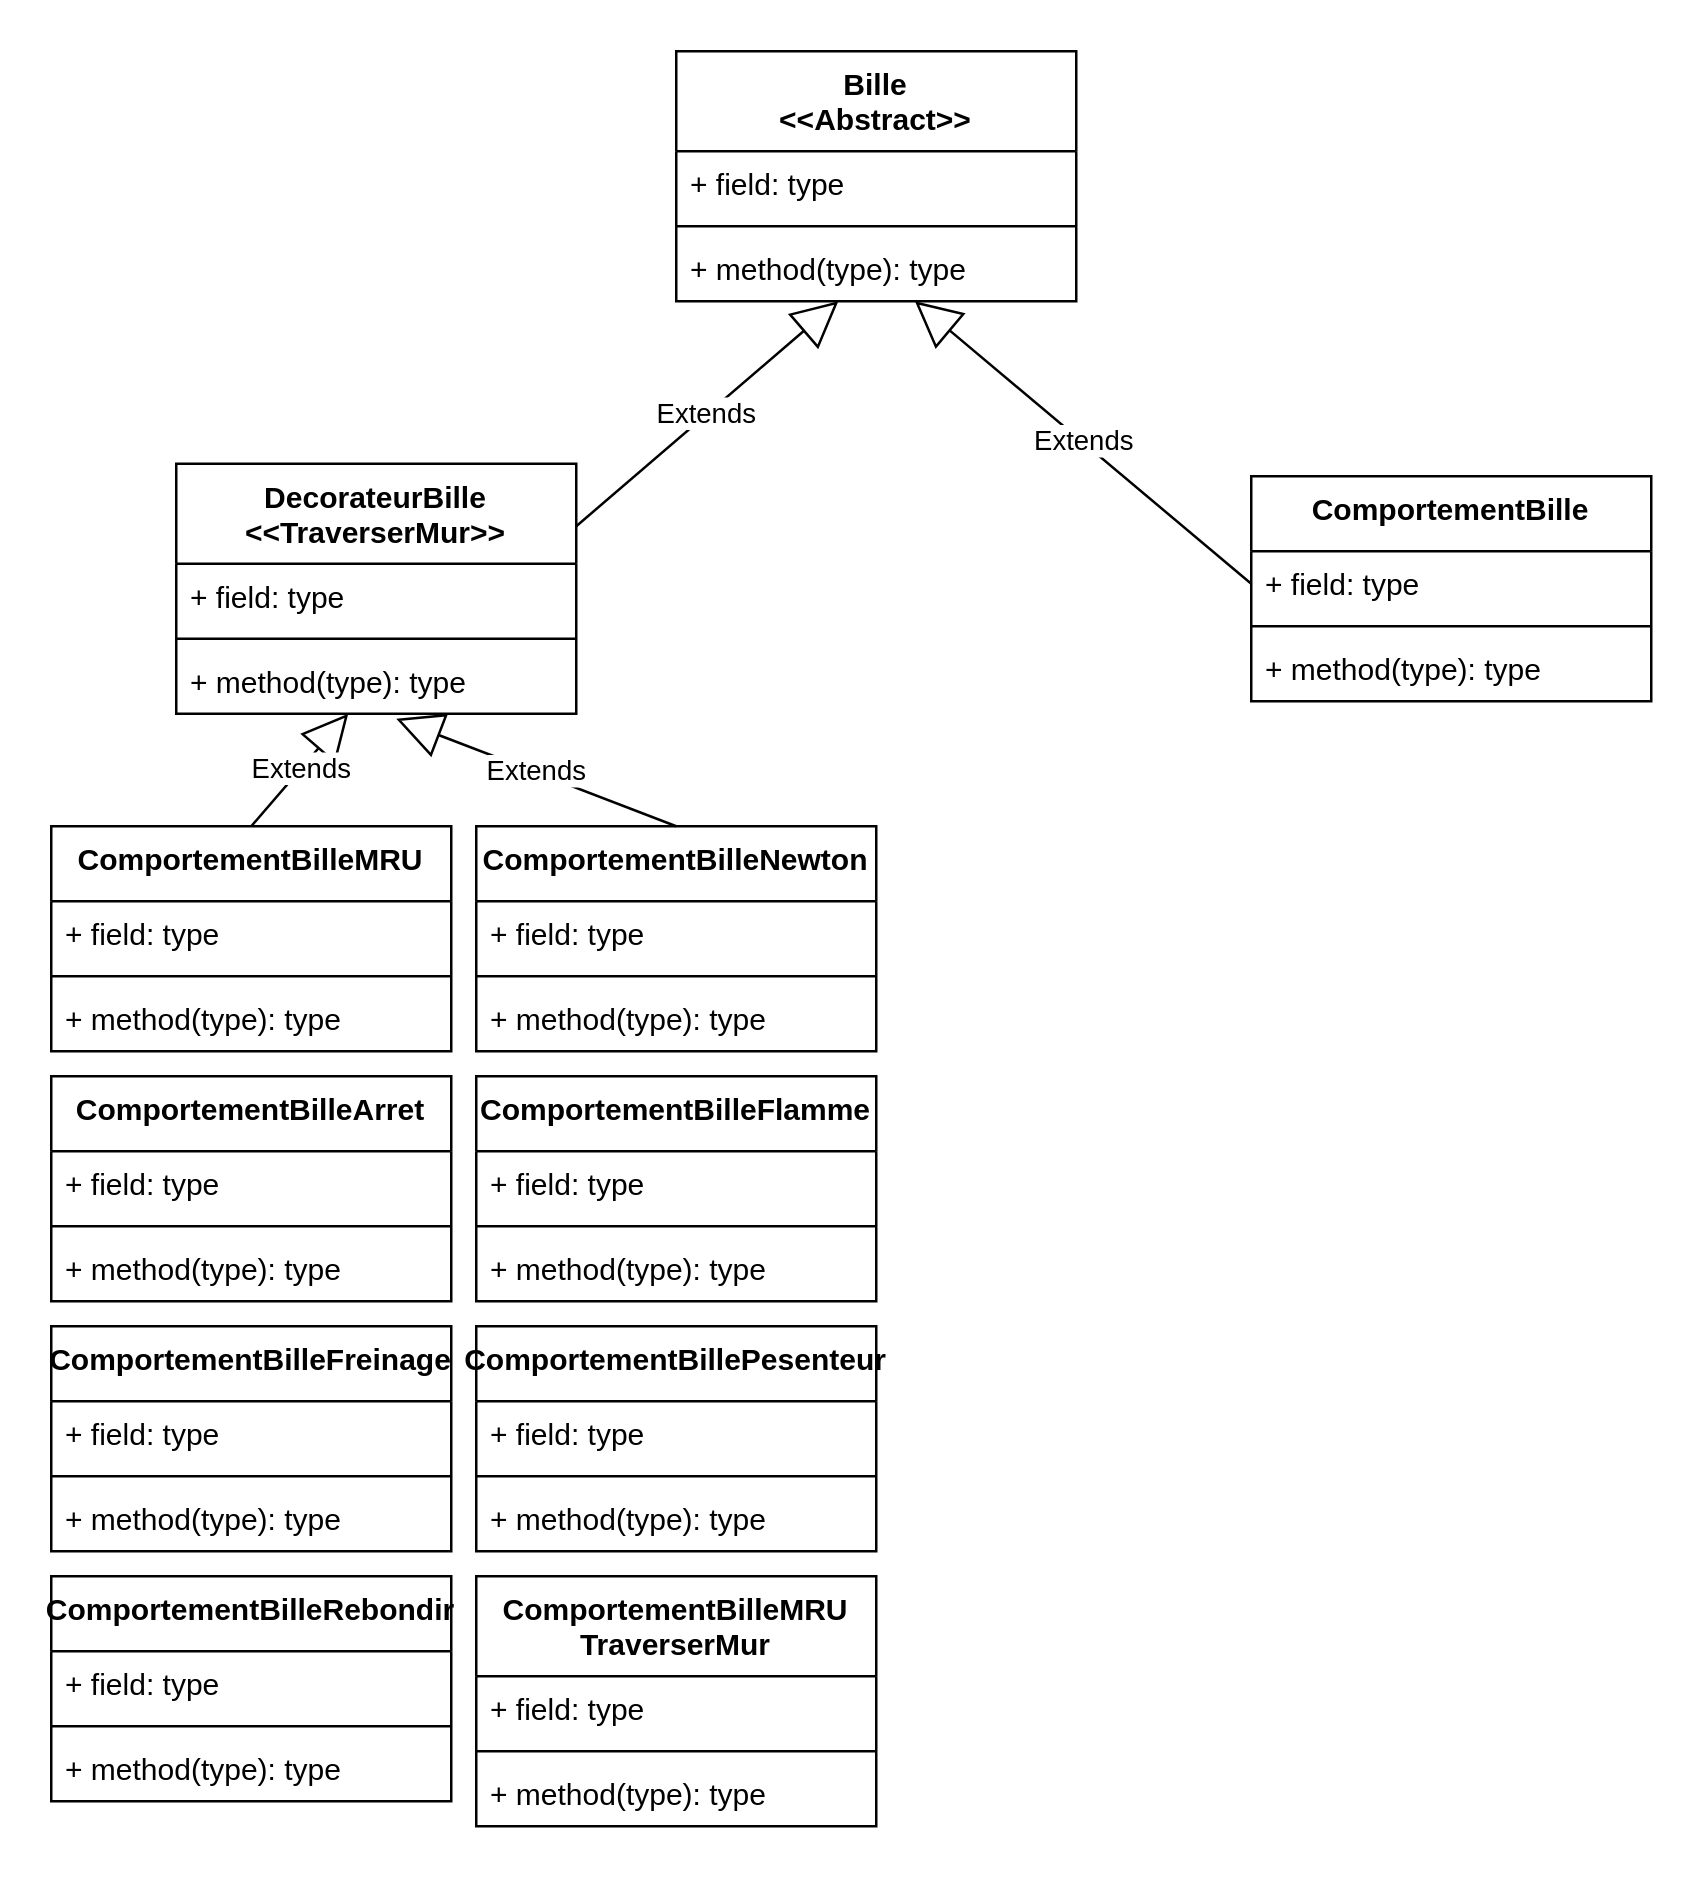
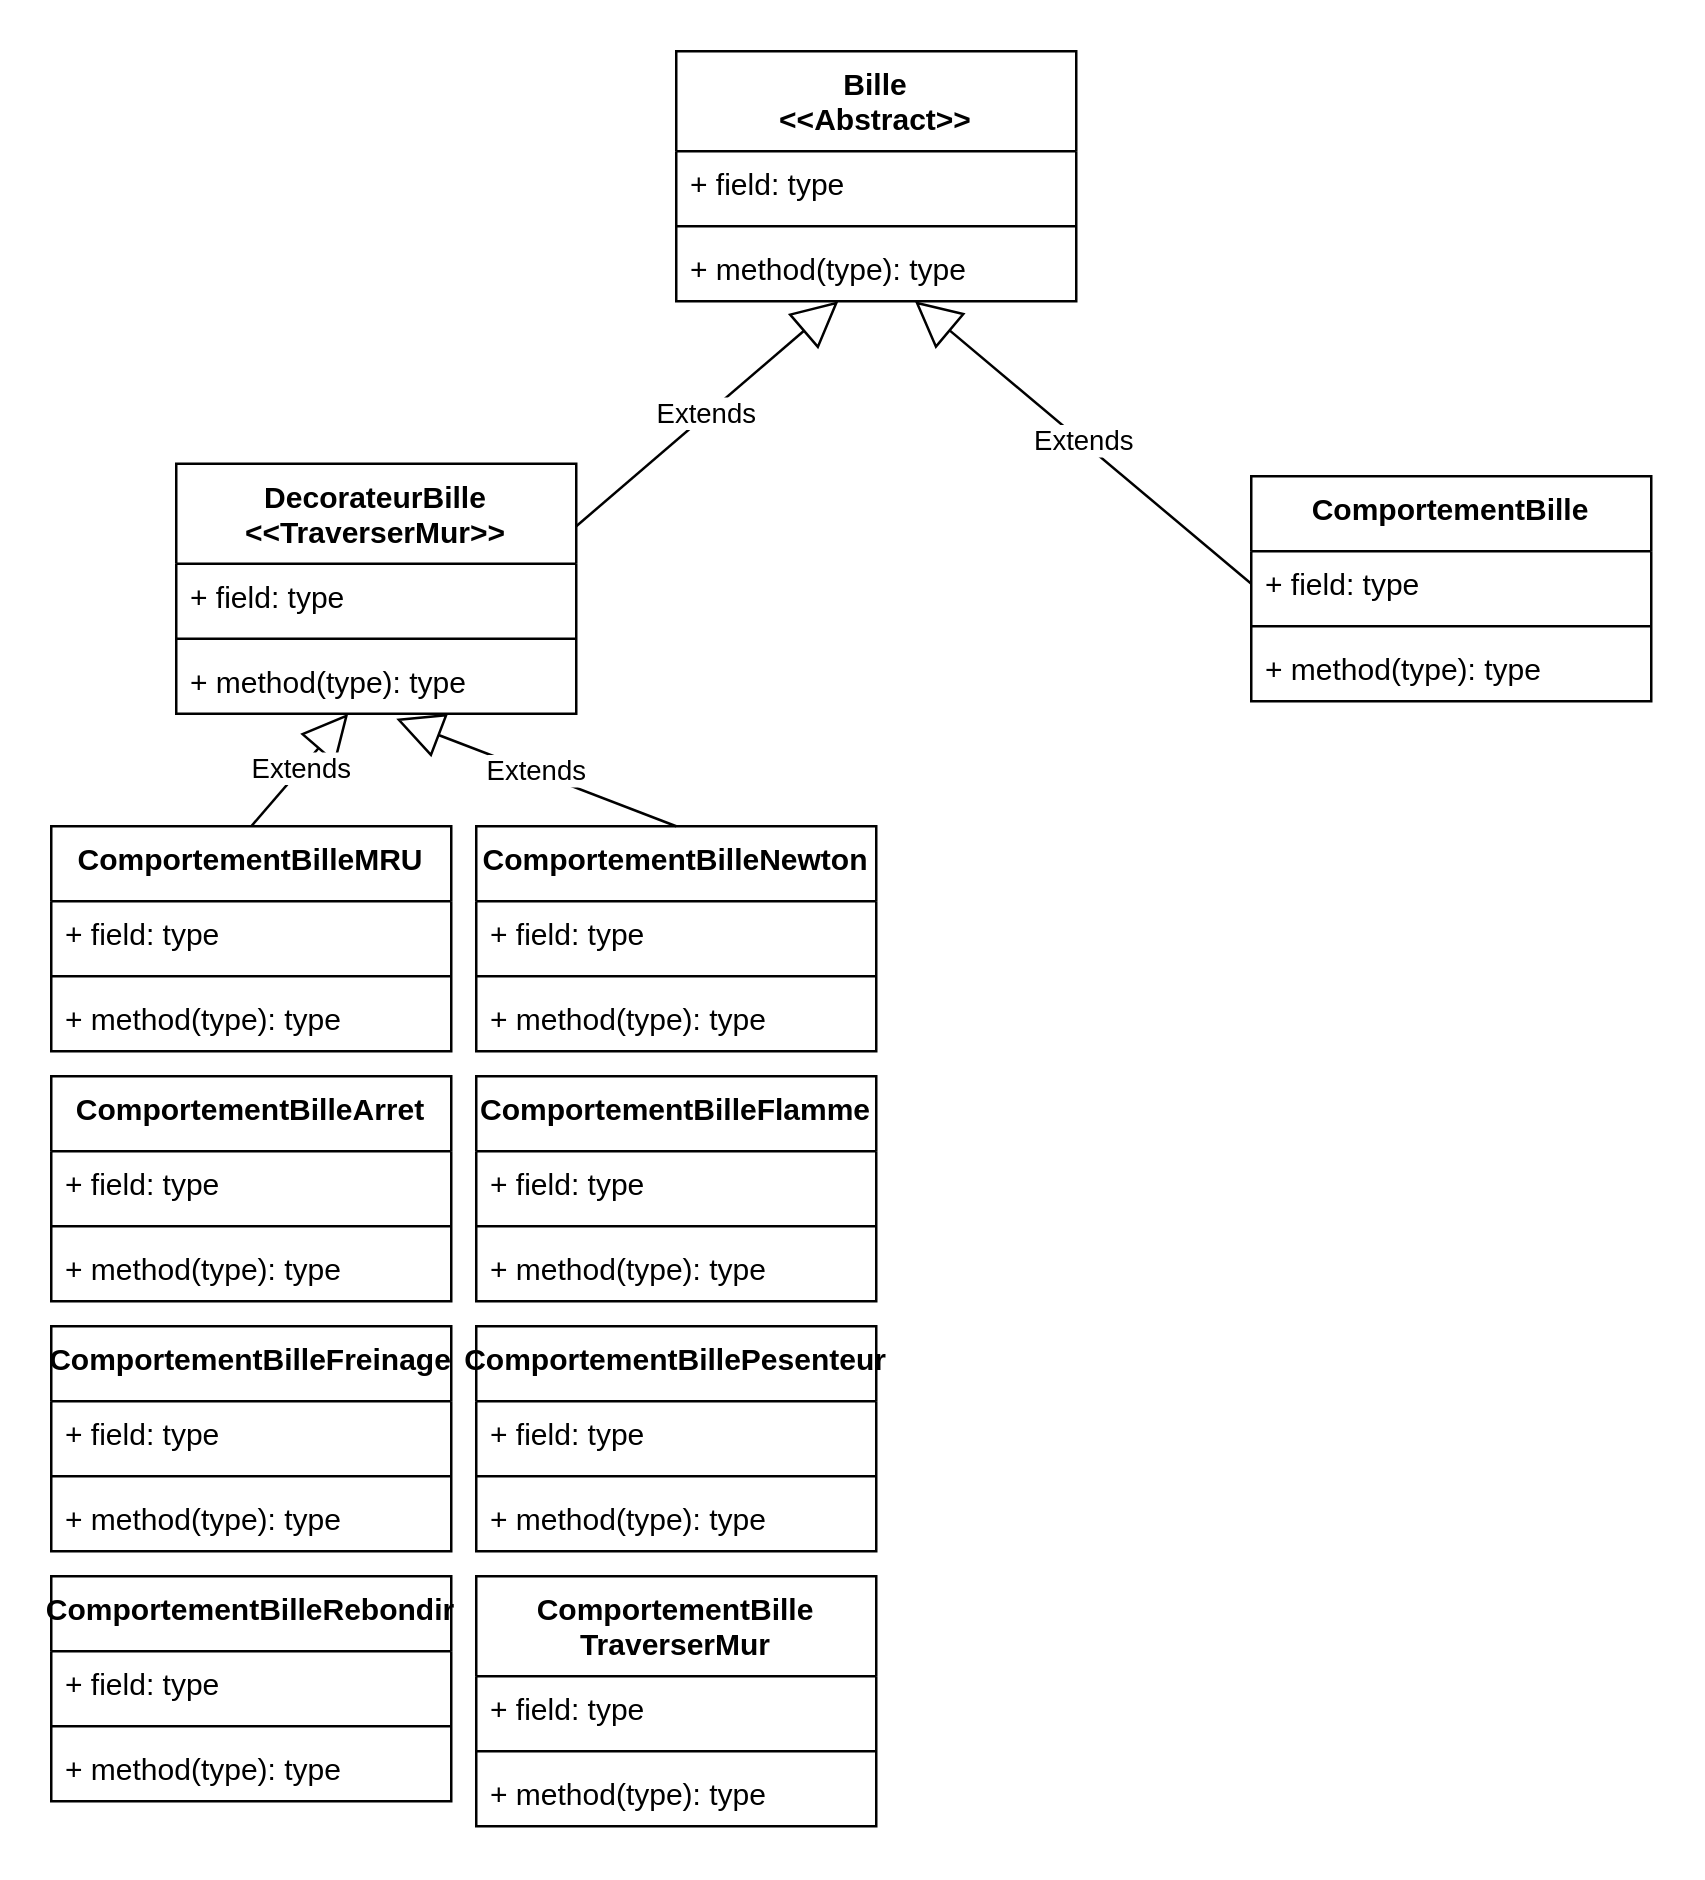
(676, 1630) -> (676, 1630)
